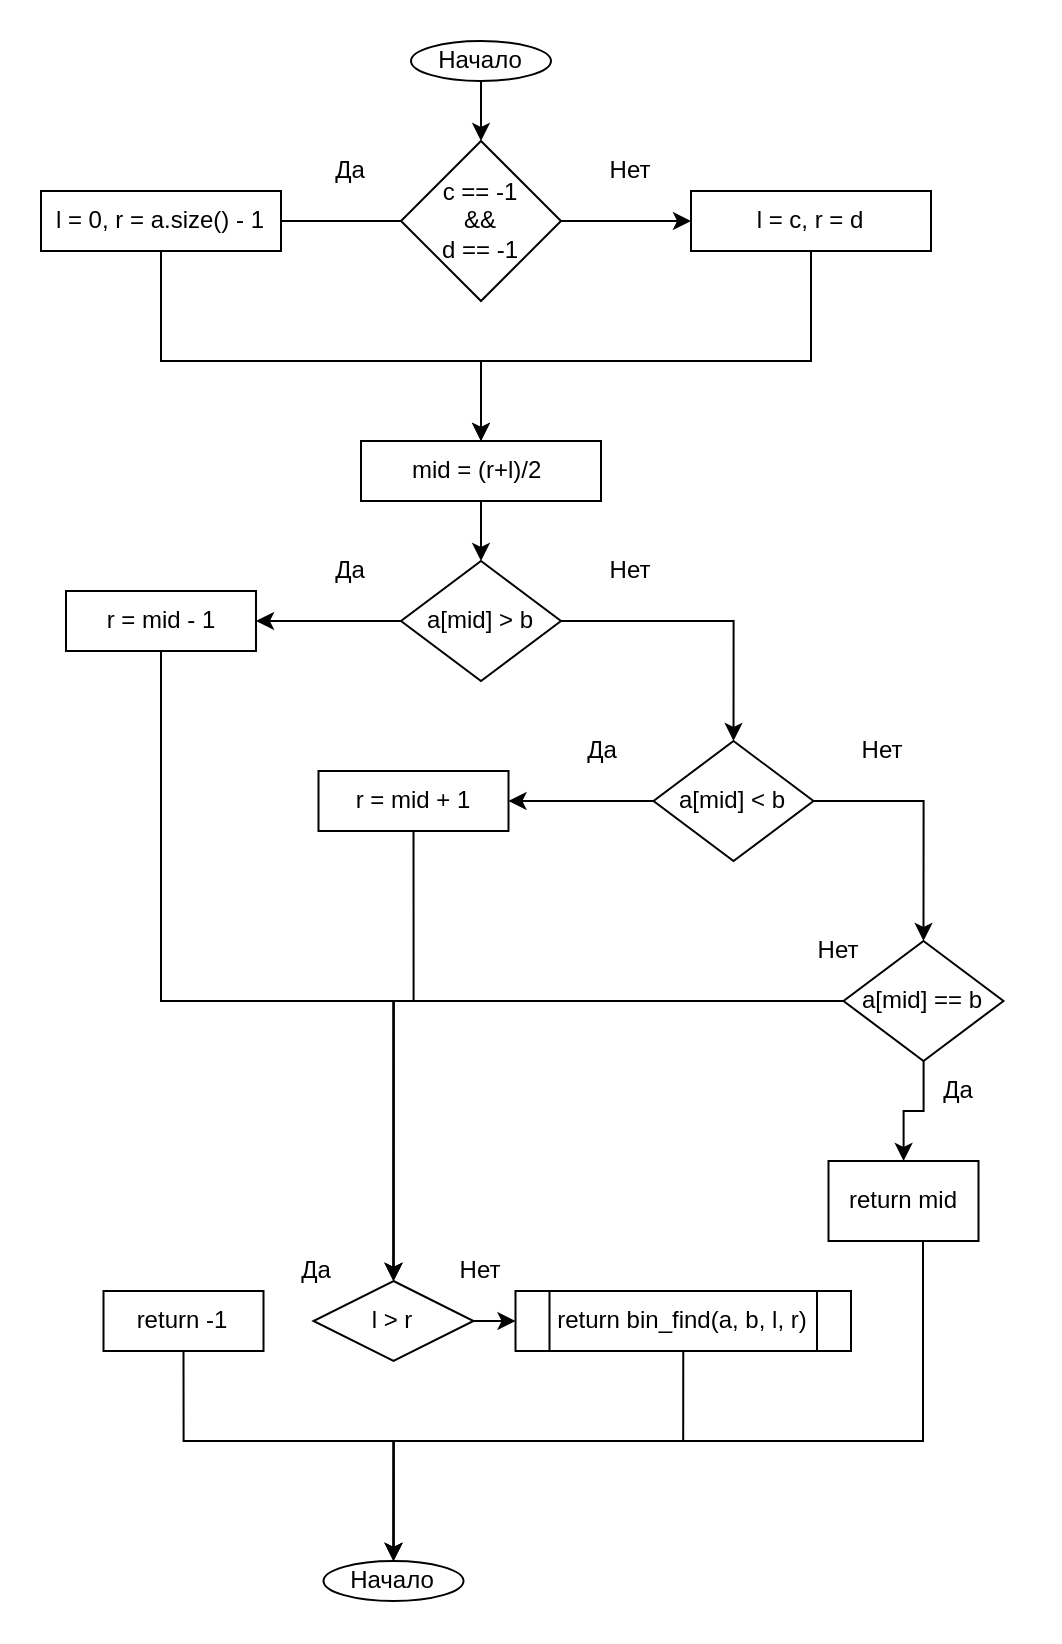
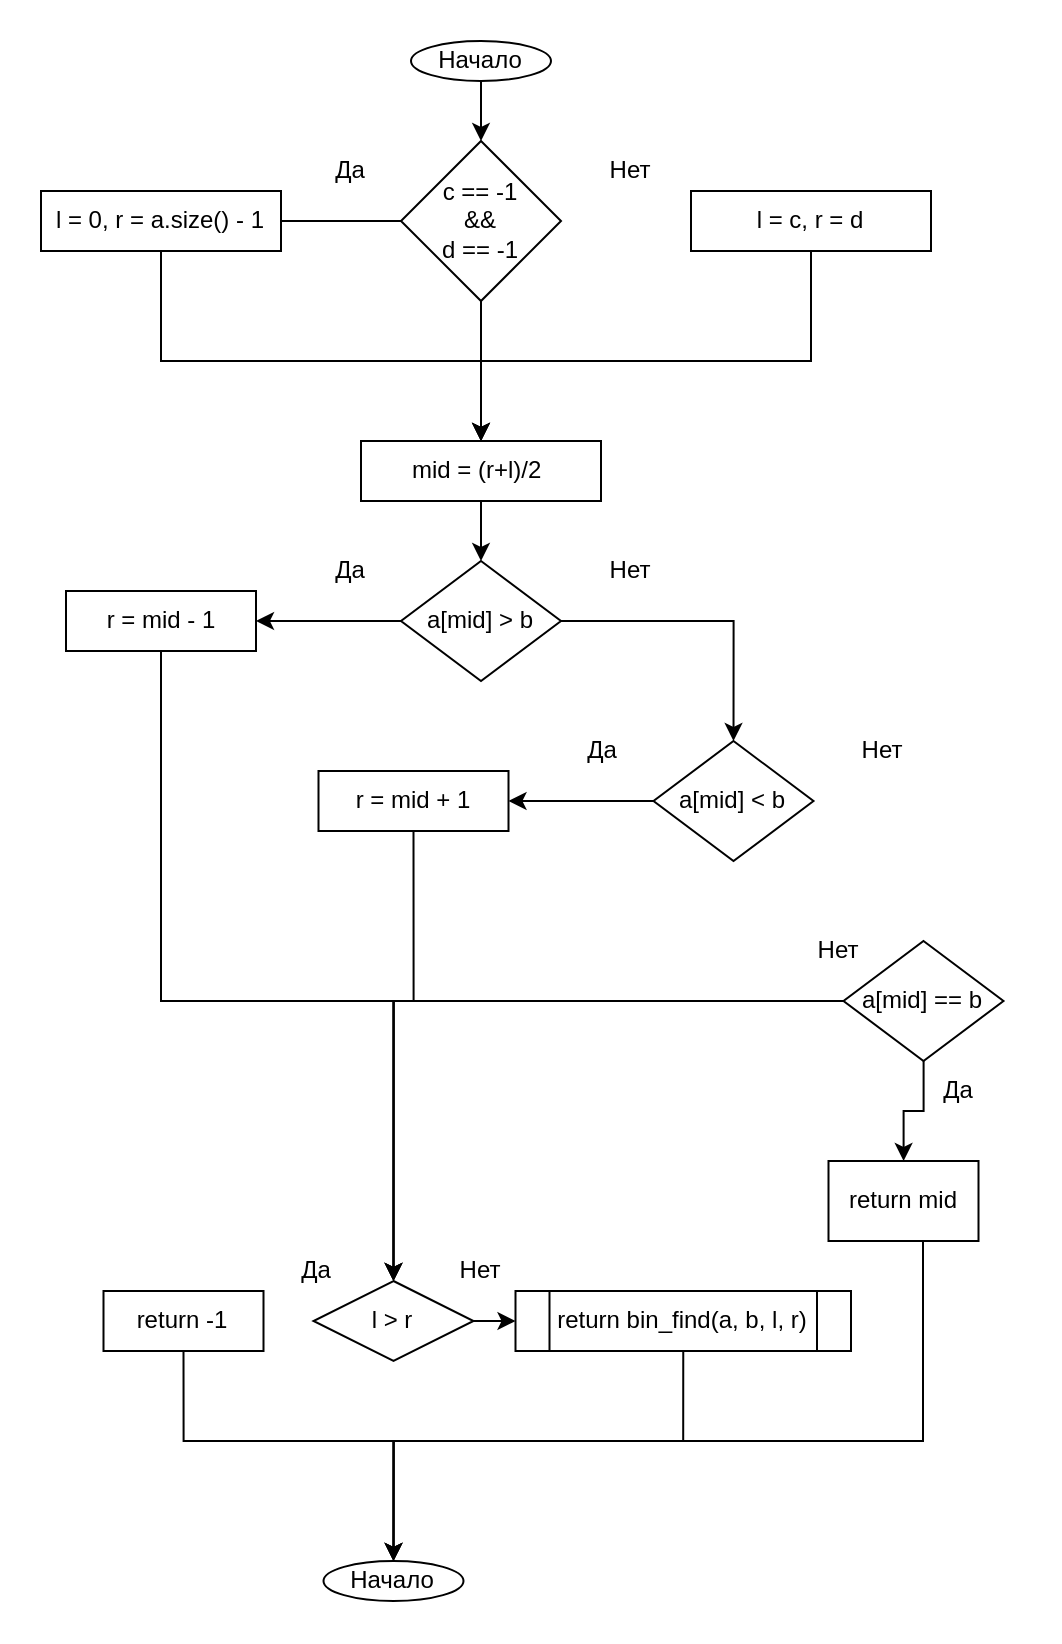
(619, 221) -> (481, 329)
(924, 809) -> none
